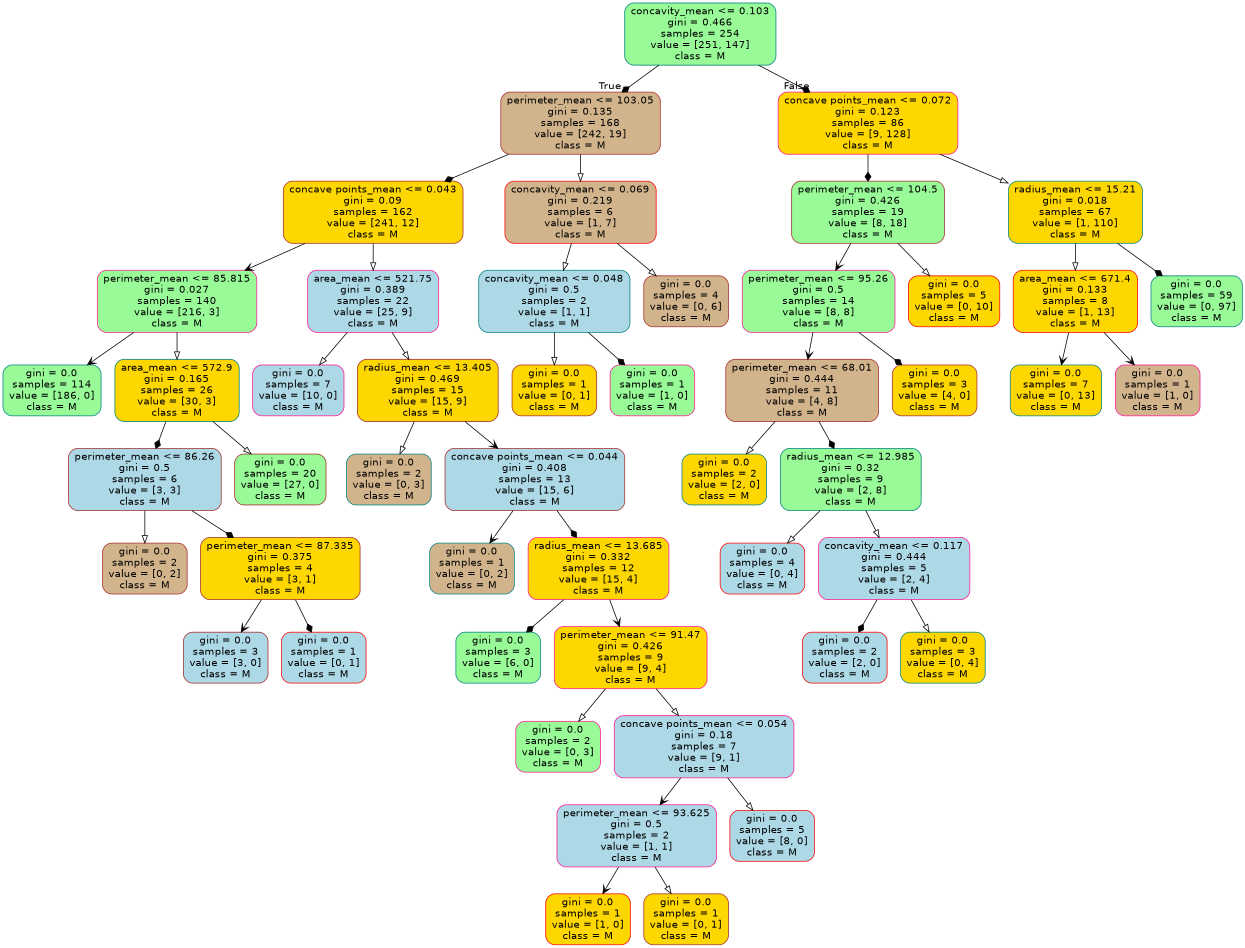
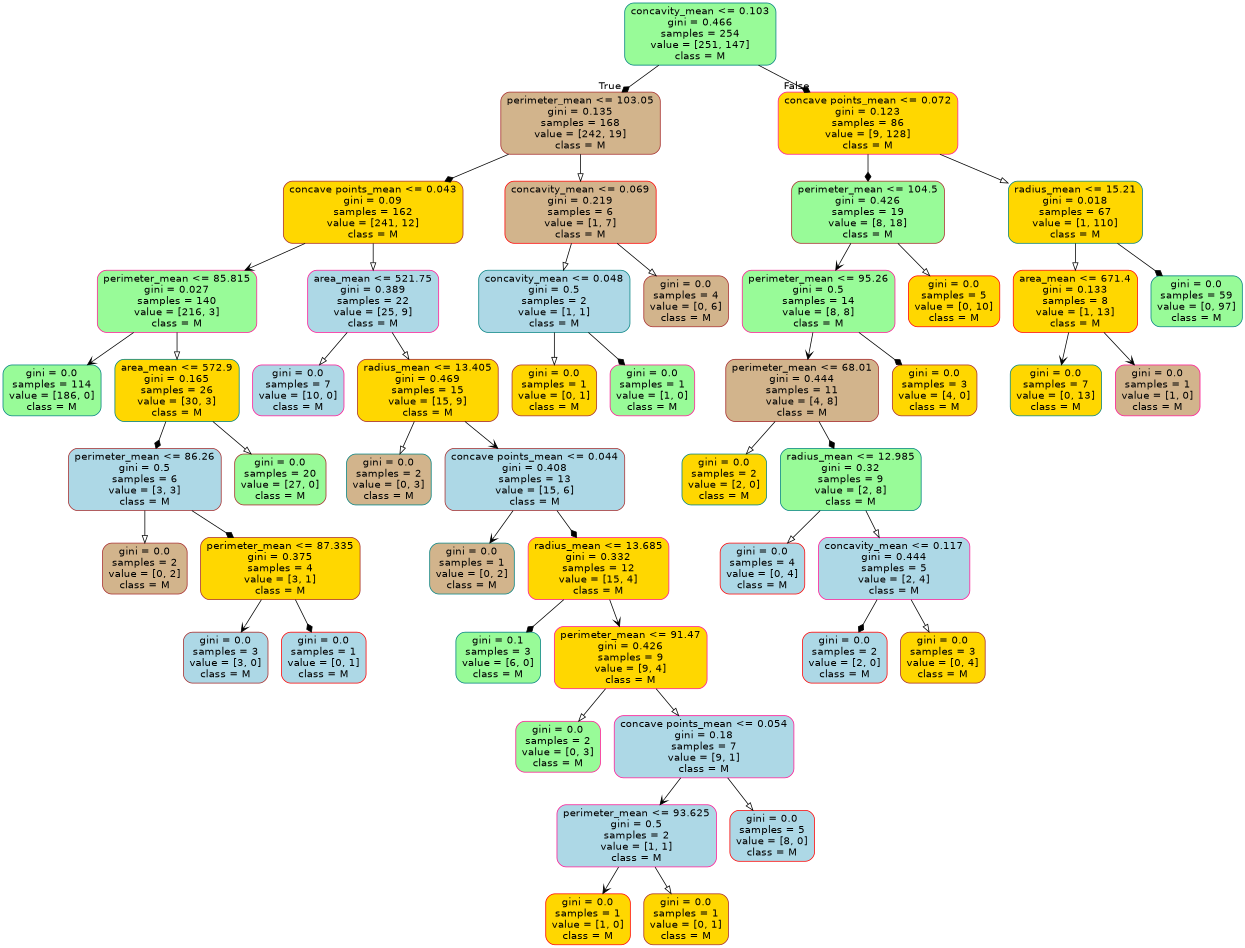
(498, 658) -> (498, 658)
(943, 658) -> (943, 658)
